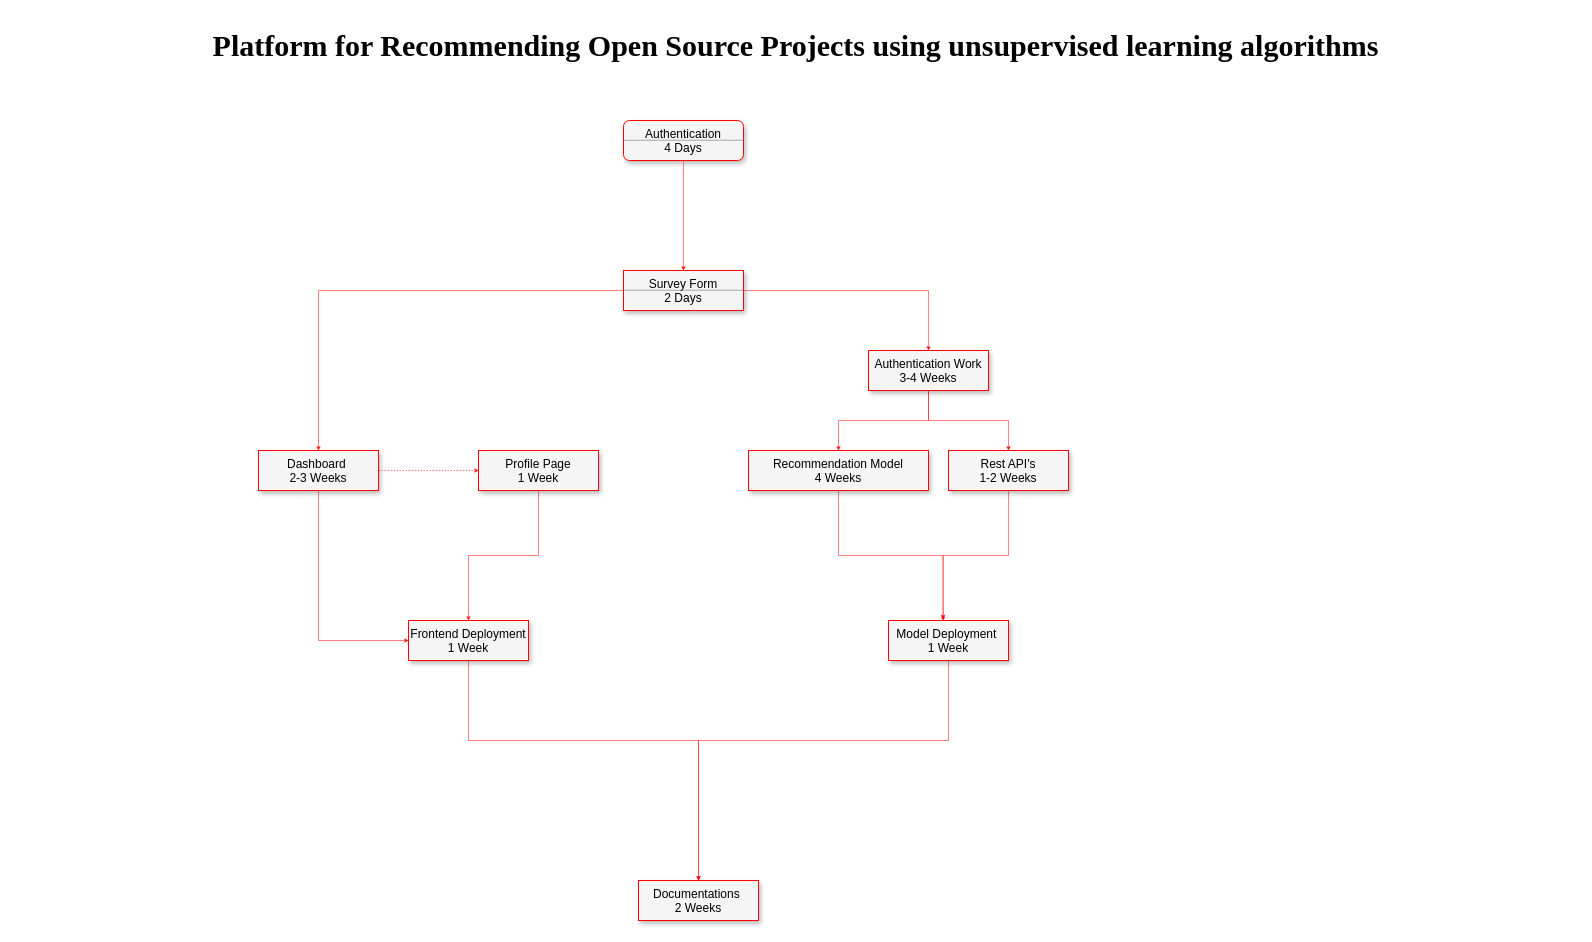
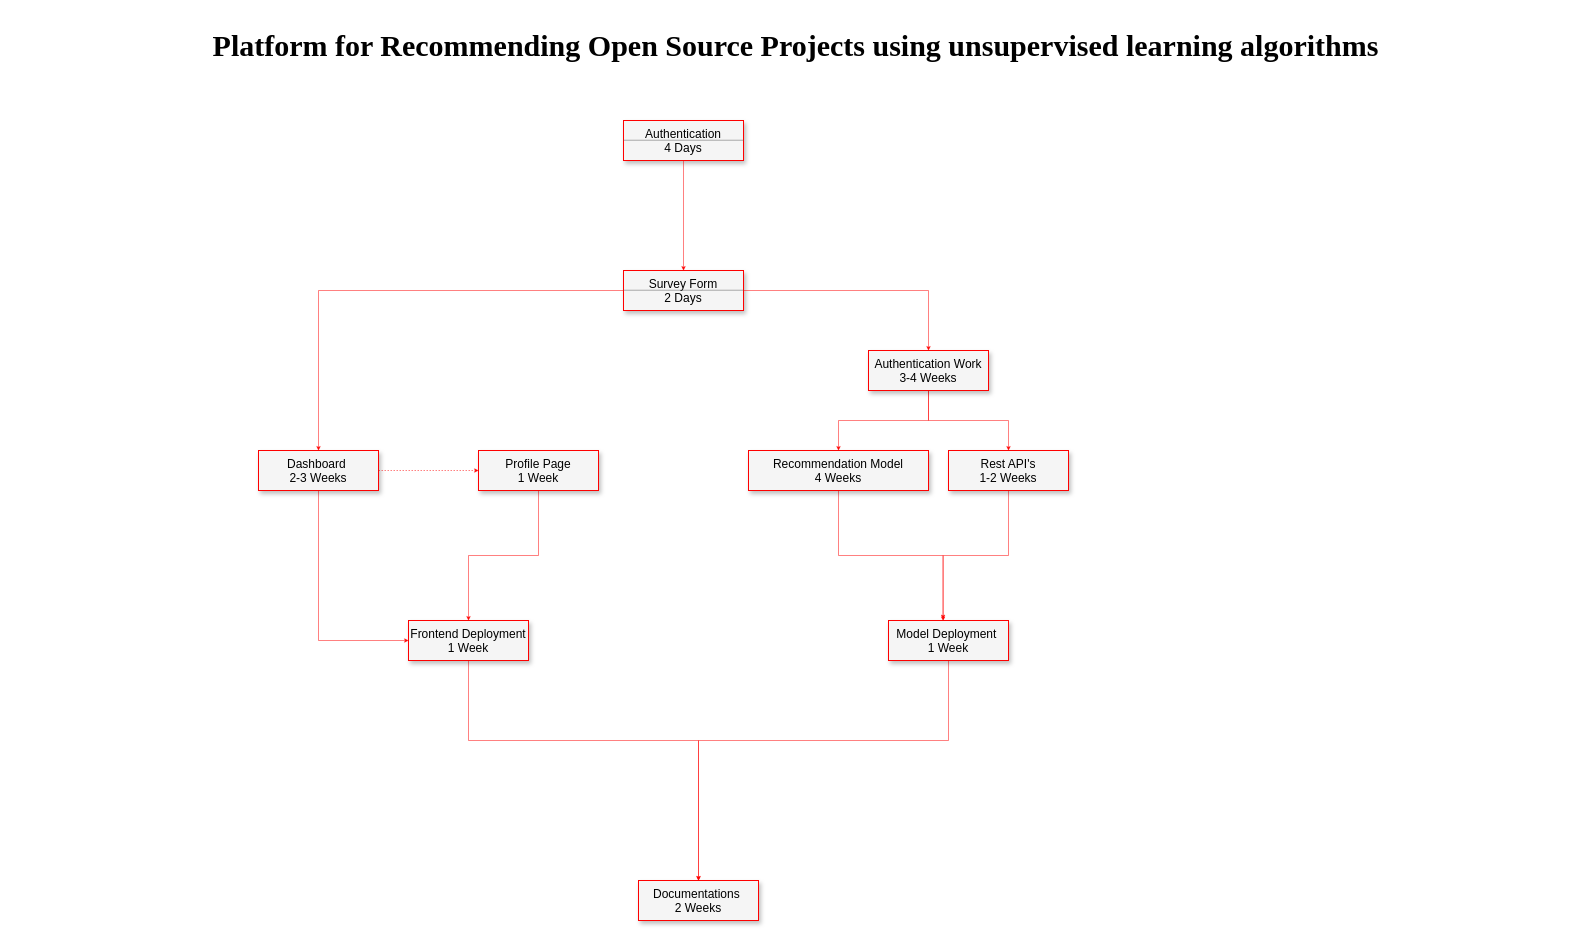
(684, 141) -> (684, 141)
